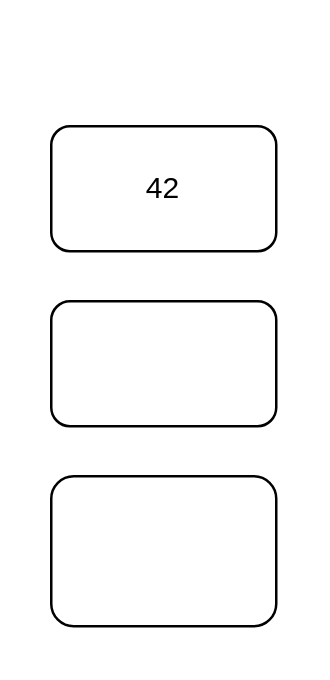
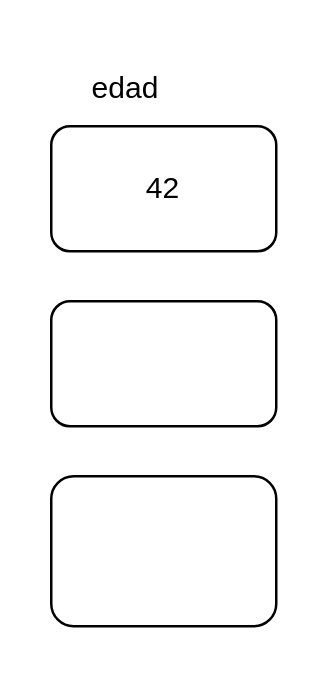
none -> (126, 89)
